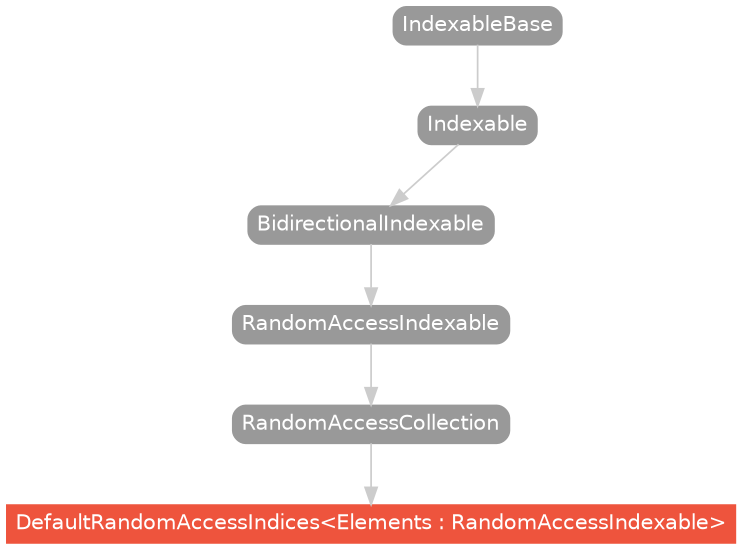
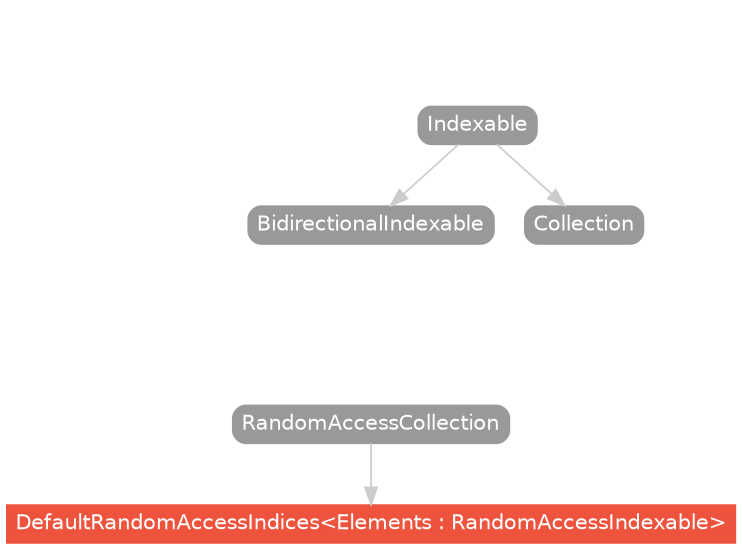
(478, 26) -> none
none -> (584, 225)
(371, 325) -> none
